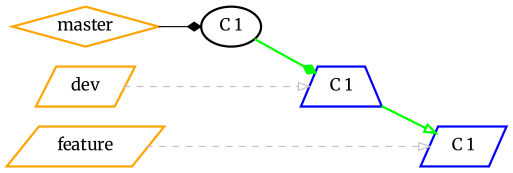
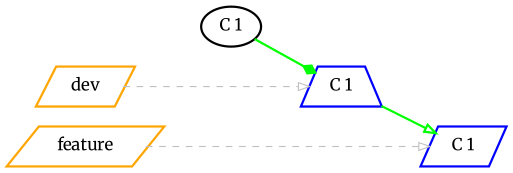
(85, 27) -> none
